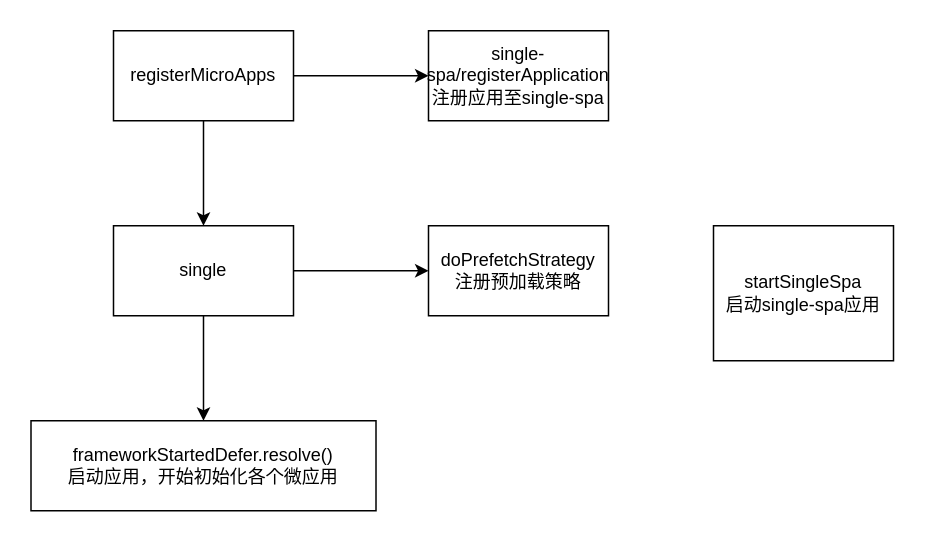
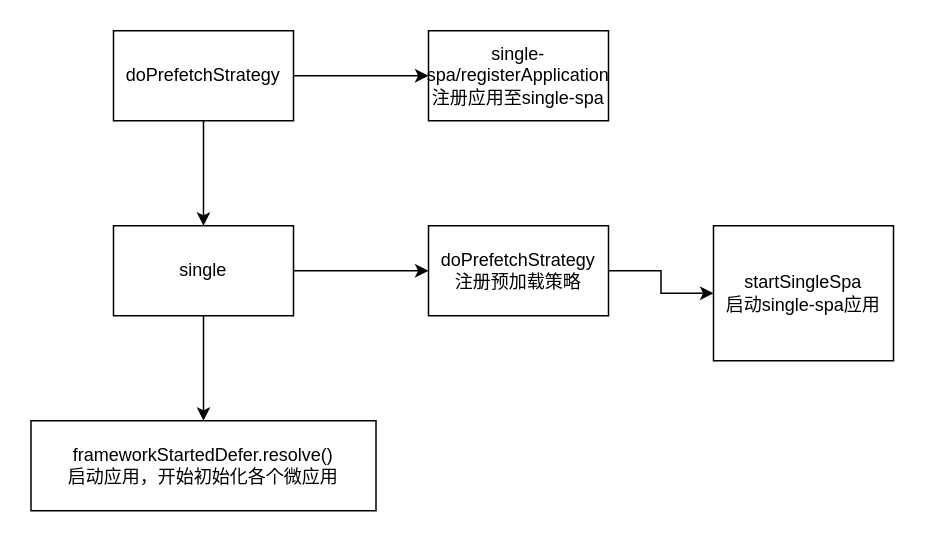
(203, 76) -> (203, 76)
none -> (661, 277)
